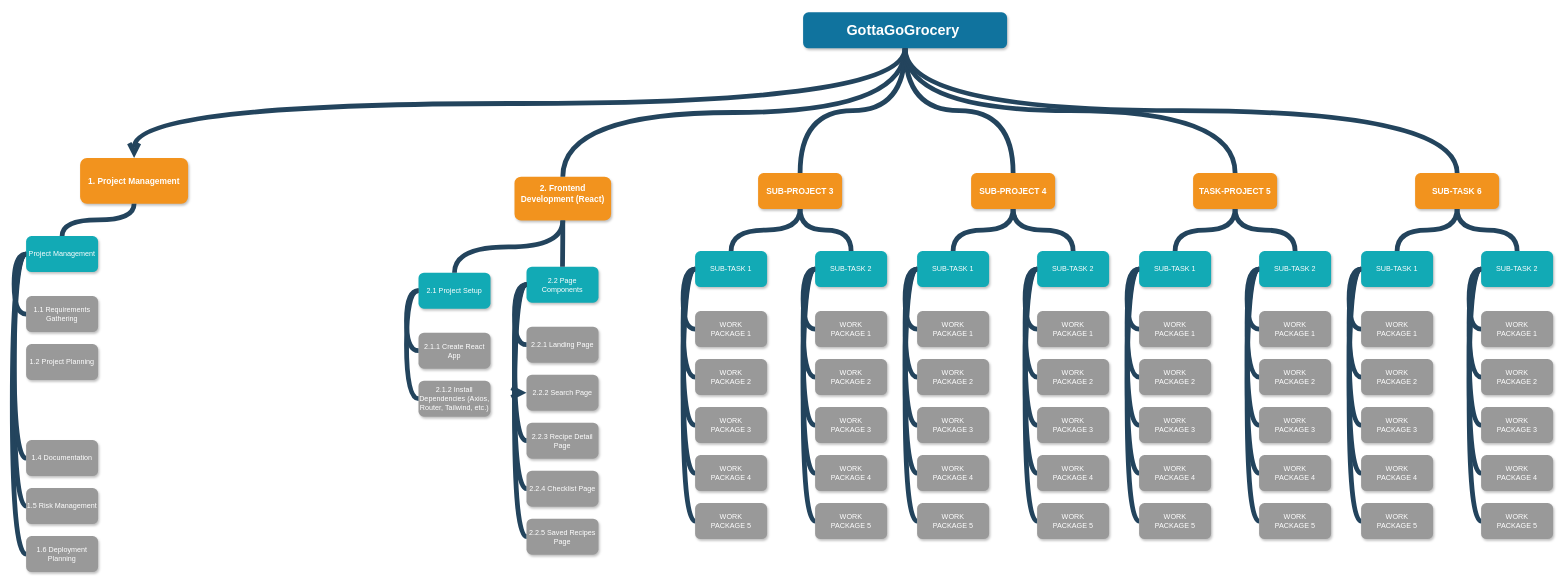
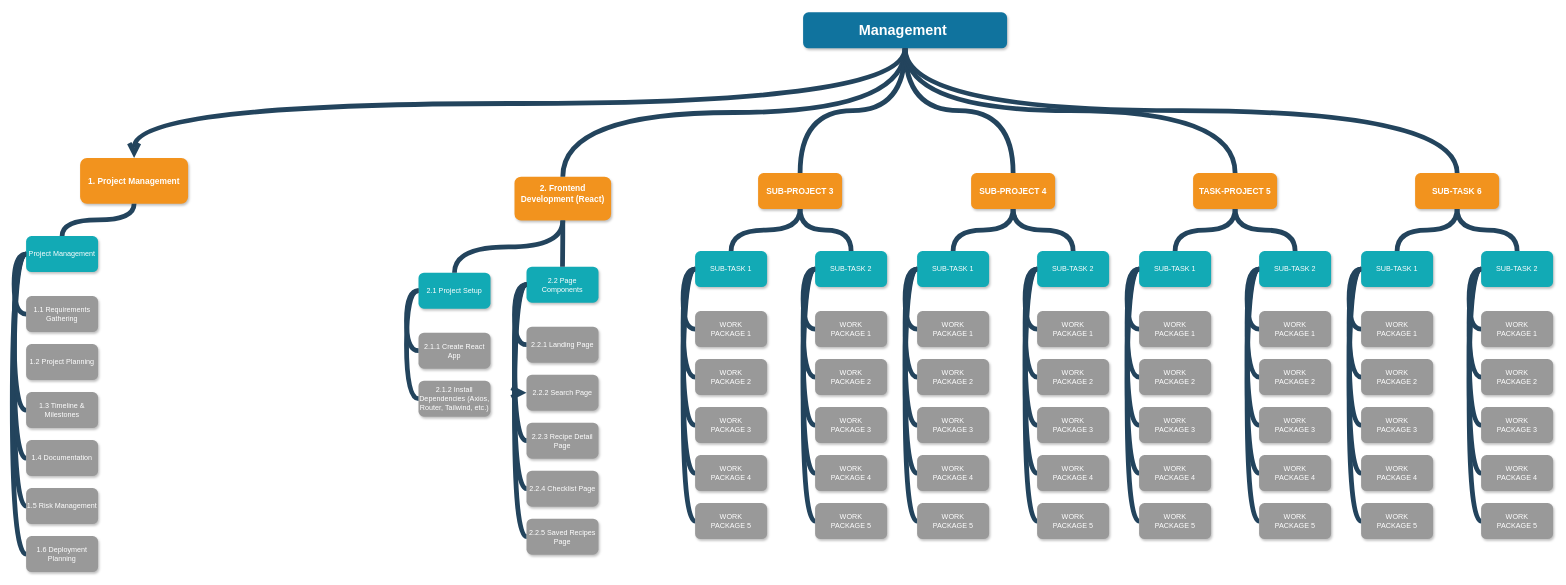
(905, 30) -> (905, 30)
none -> (18, 394)
none -> (62, 410)
